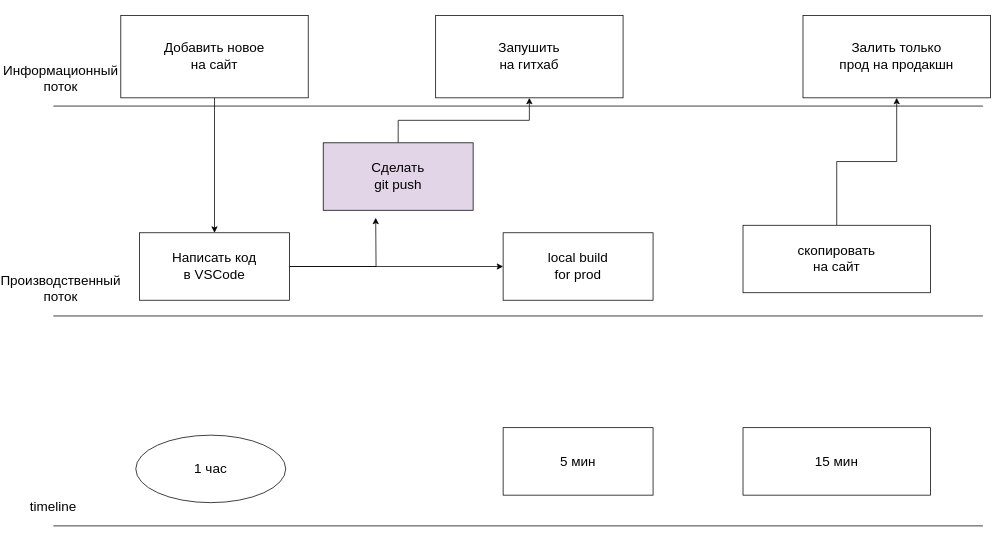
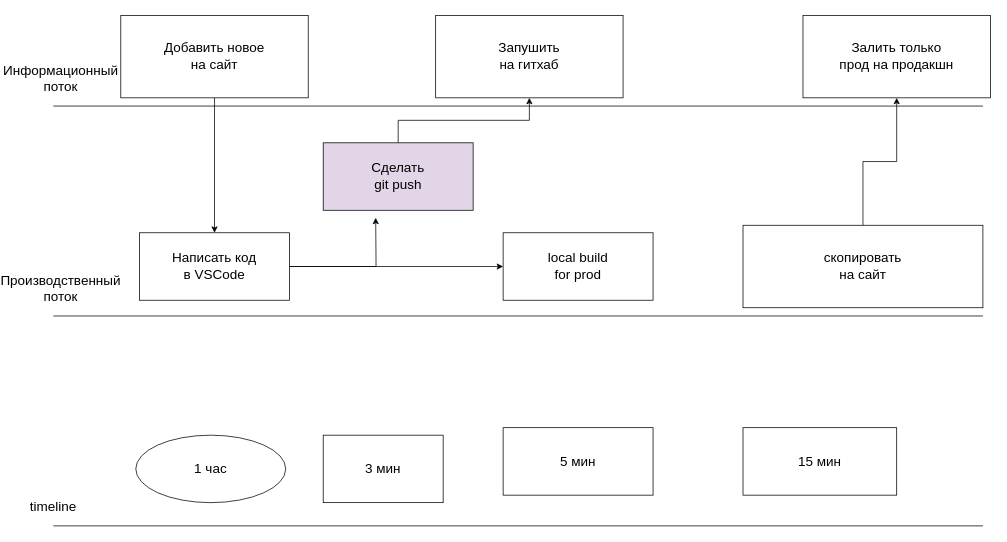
(837, 259) -> (863, 267)
(837, 462) -> (820, 462)
none -> (383, 469)
